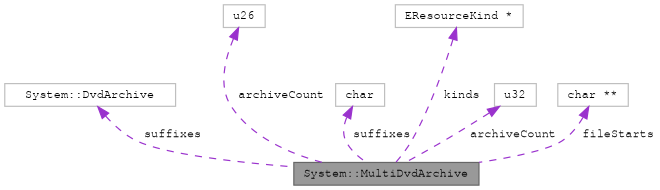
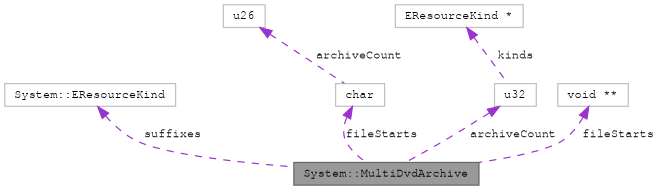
(90, 95) -> (90, 95)
(593, 95) -> (593, 95)
(430, 103) -> (491, 60)
(244, 121) -> (307, 59)
(379, 134) -> (379, 134)
